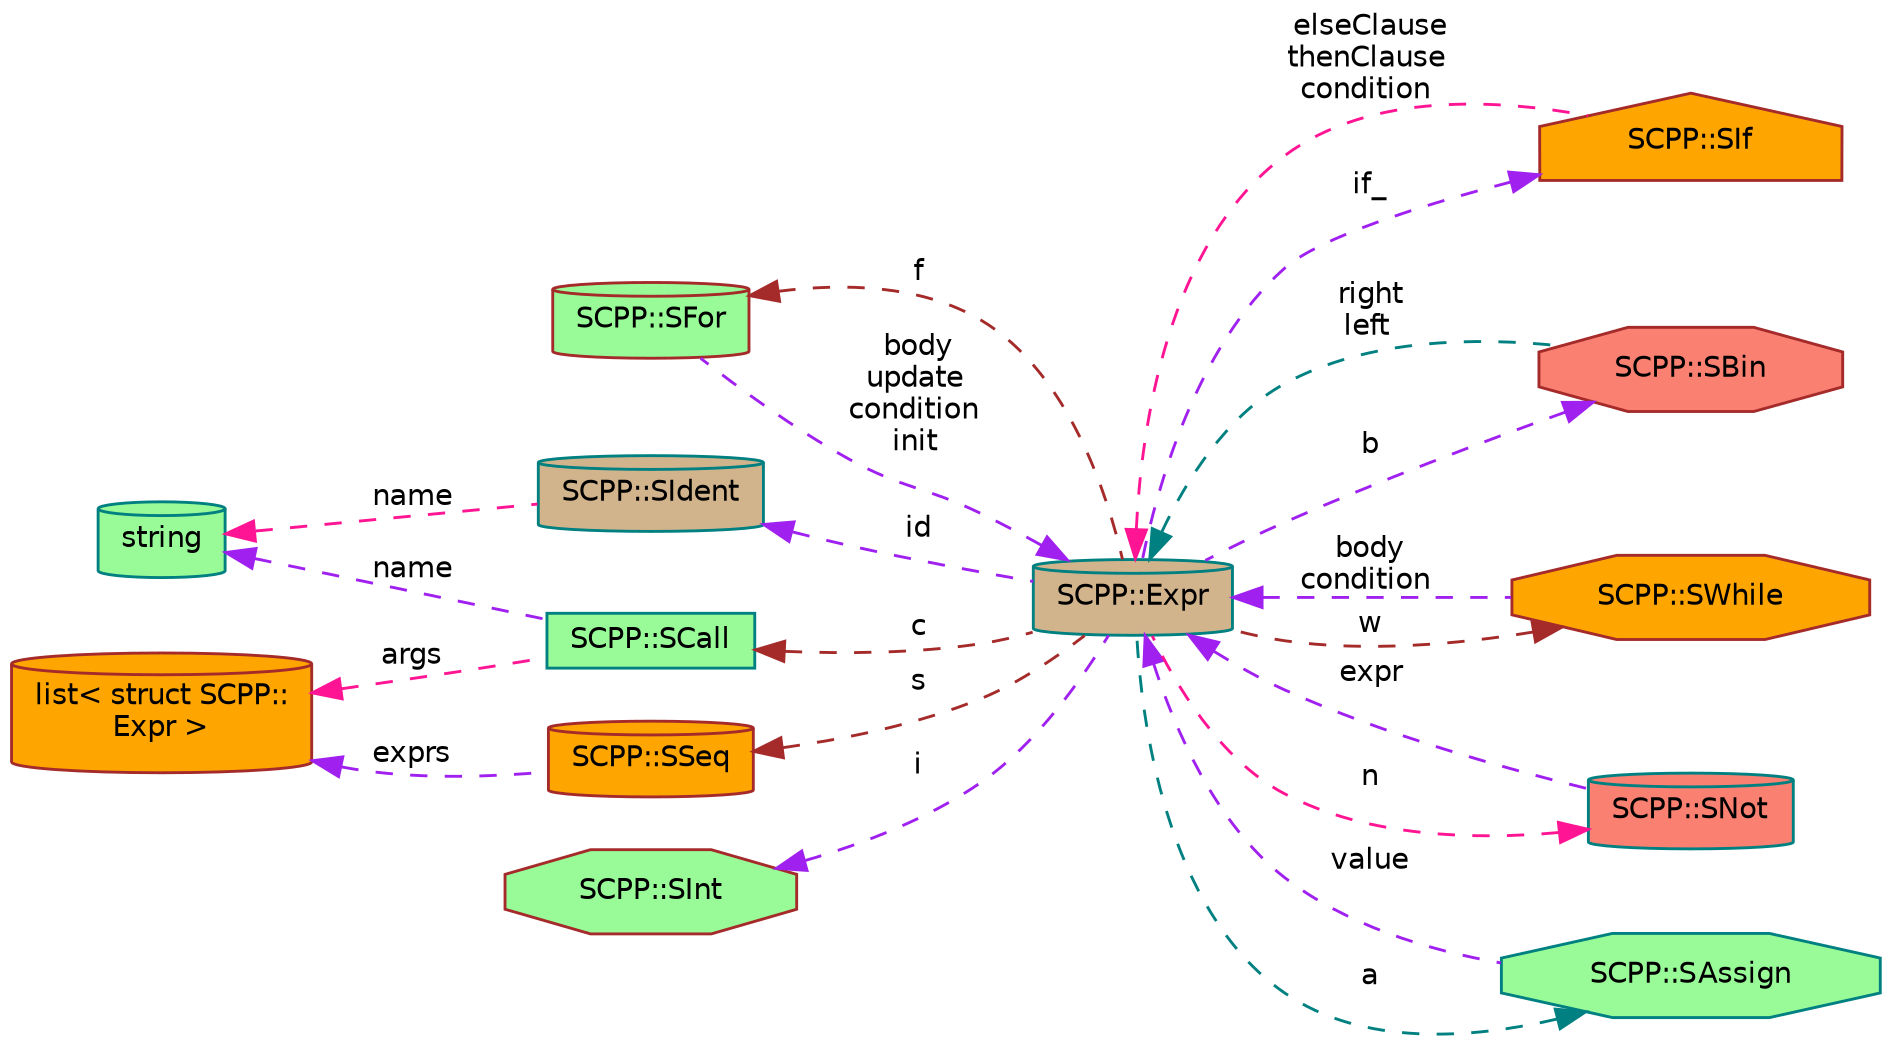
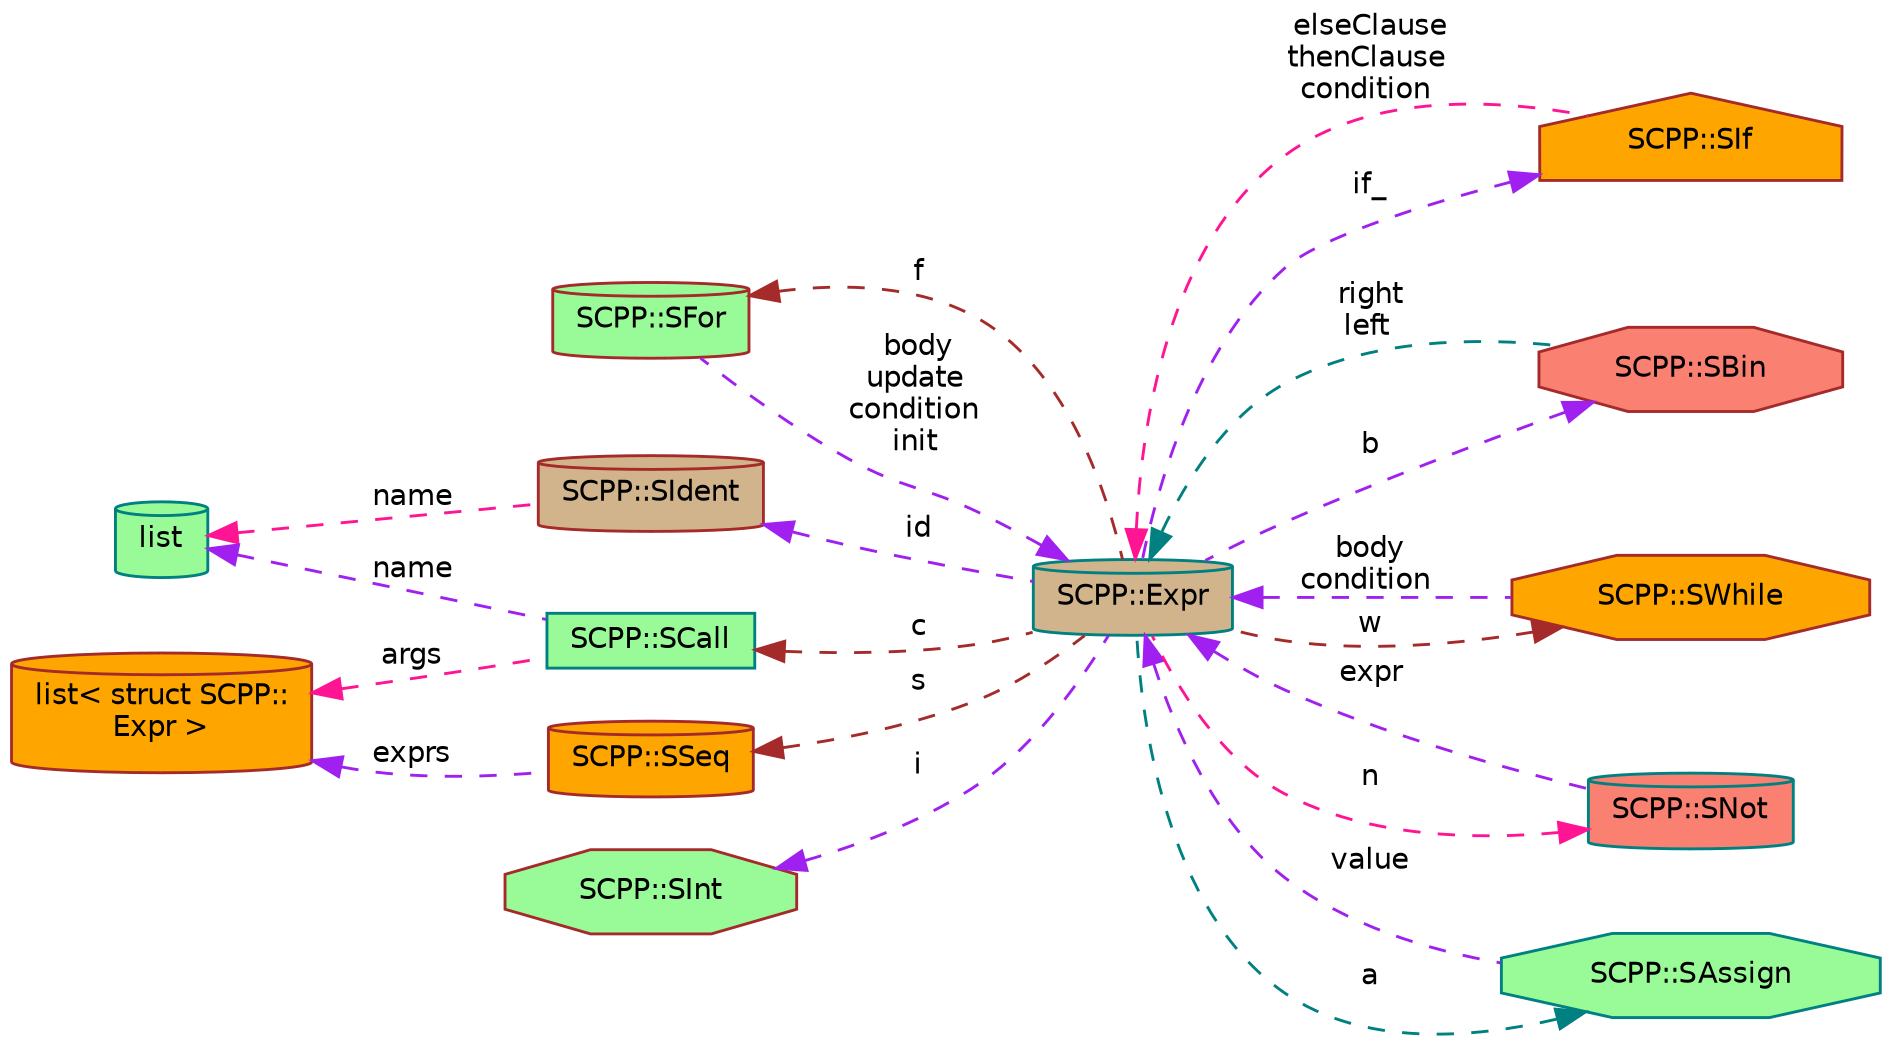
(651, 494) -> (651, 494)
(162, 540) -> (162, 540)
